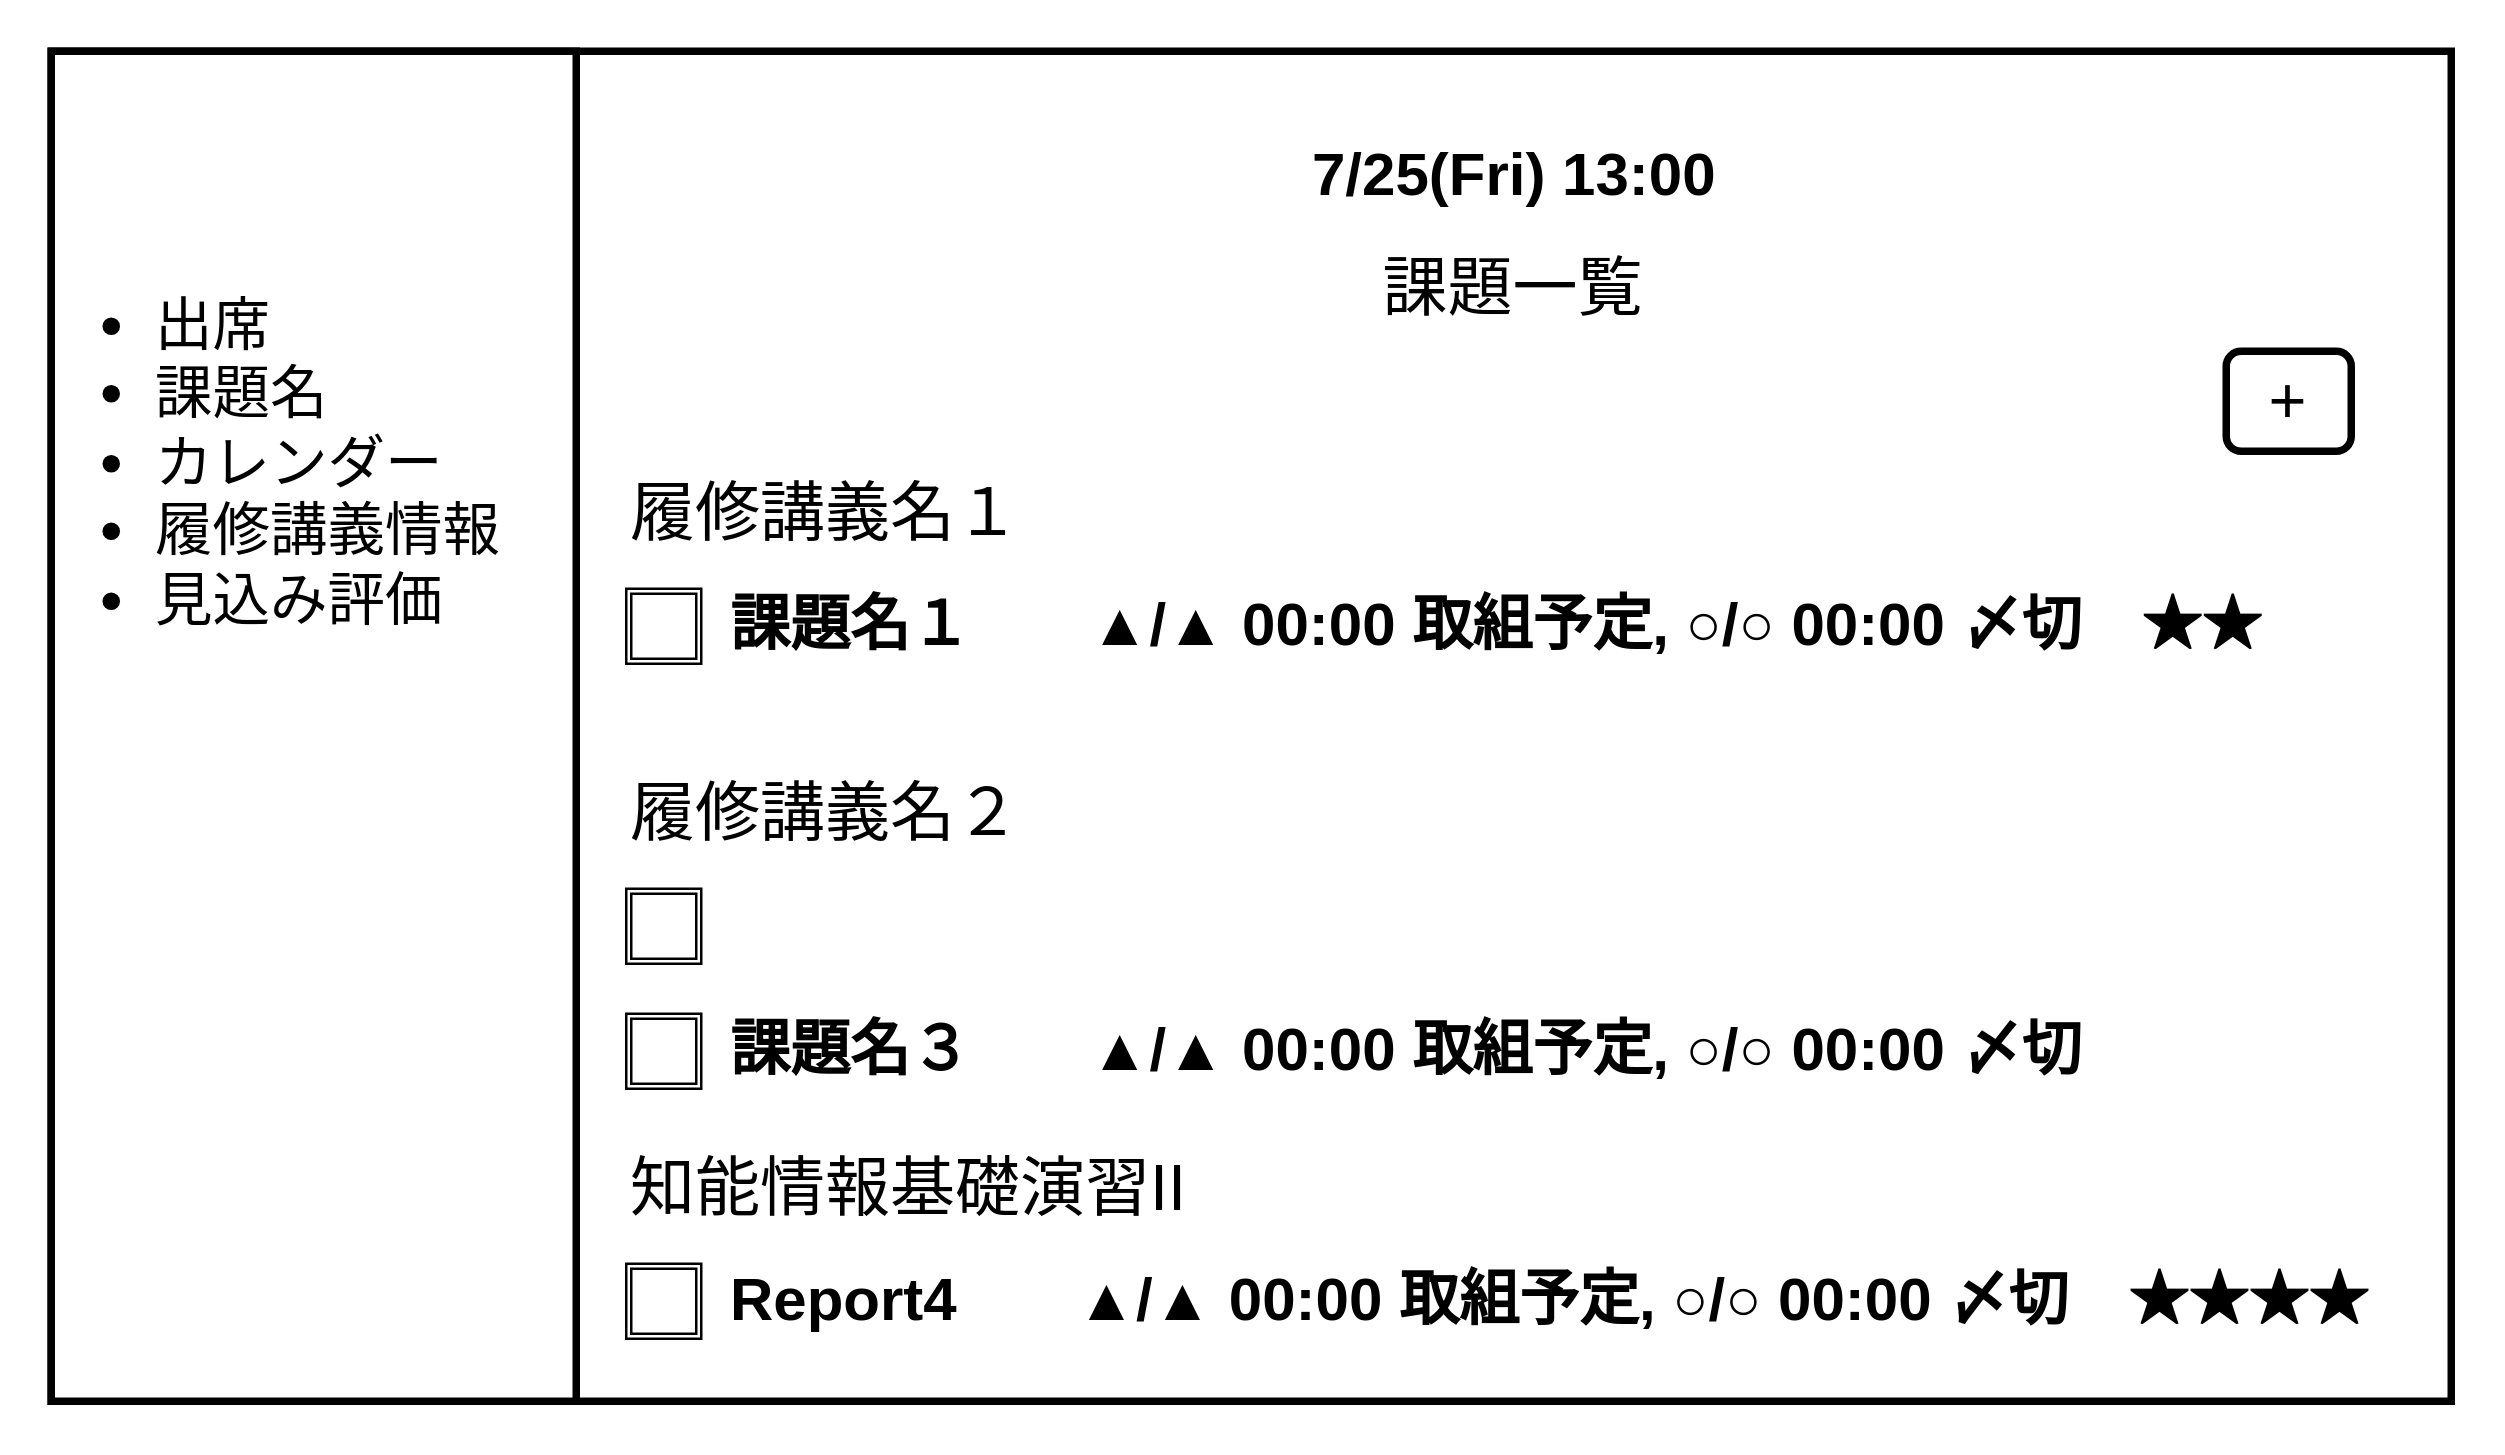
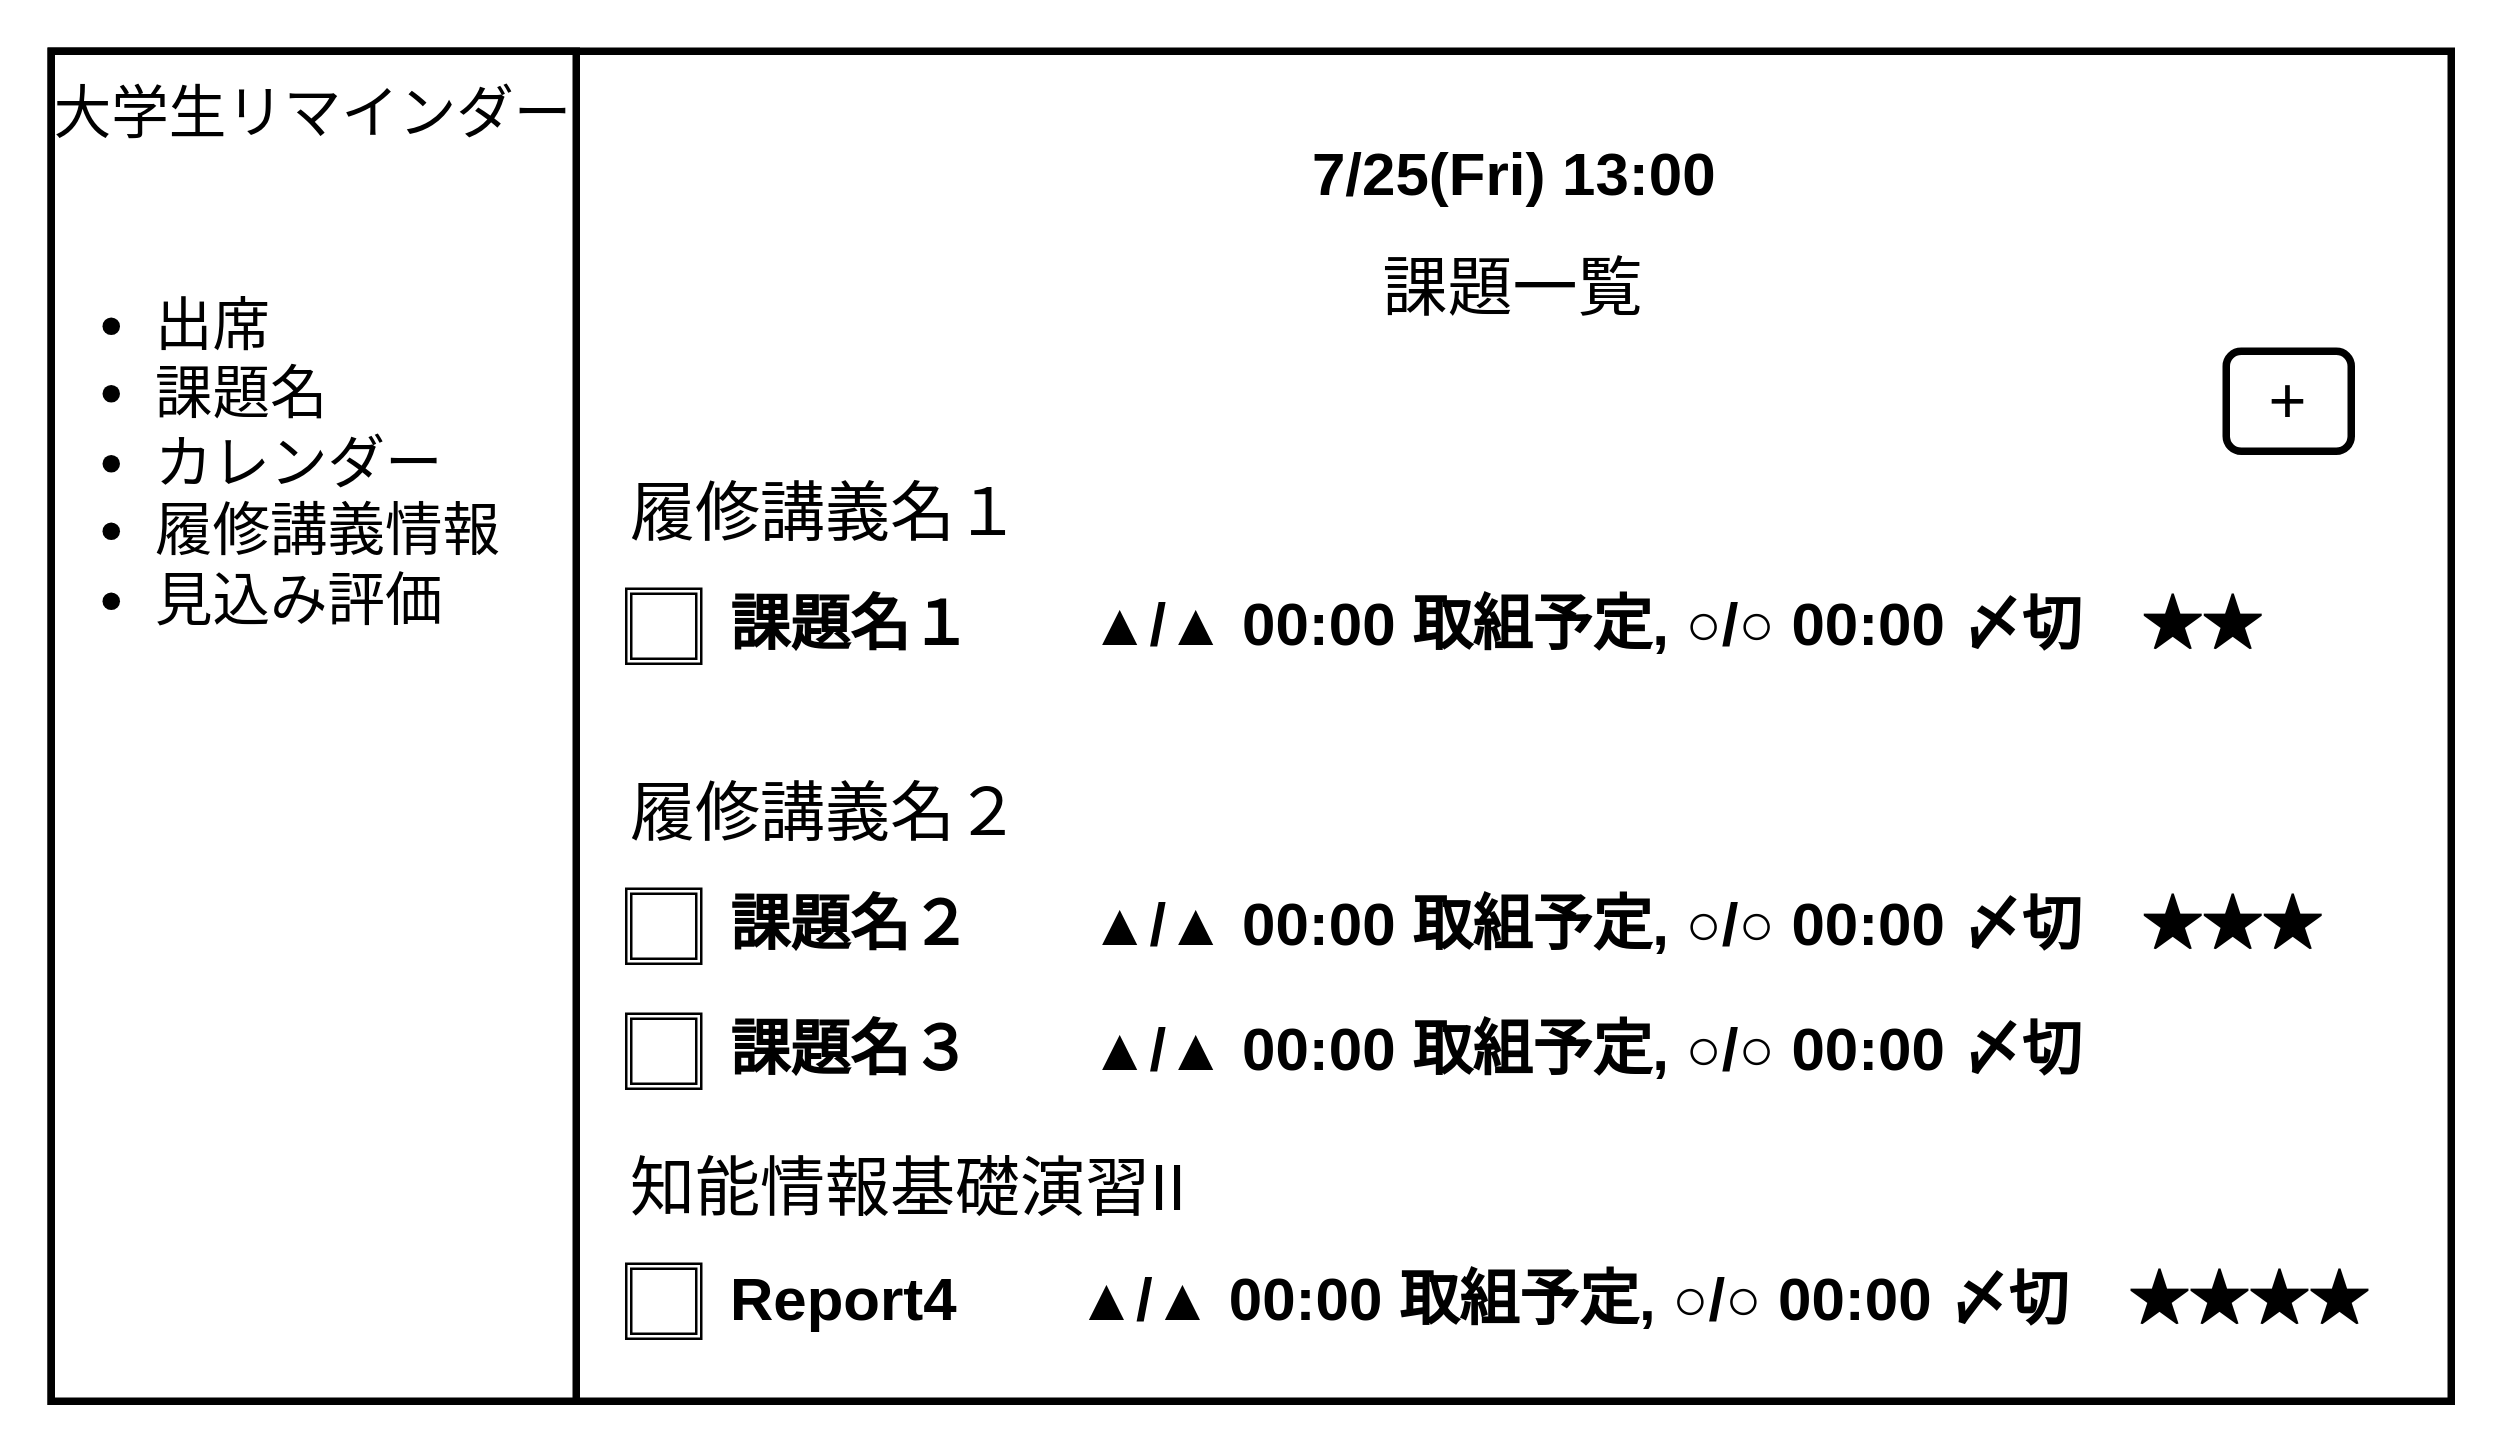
none -> (314, 114)
none -> (1589, 926)
